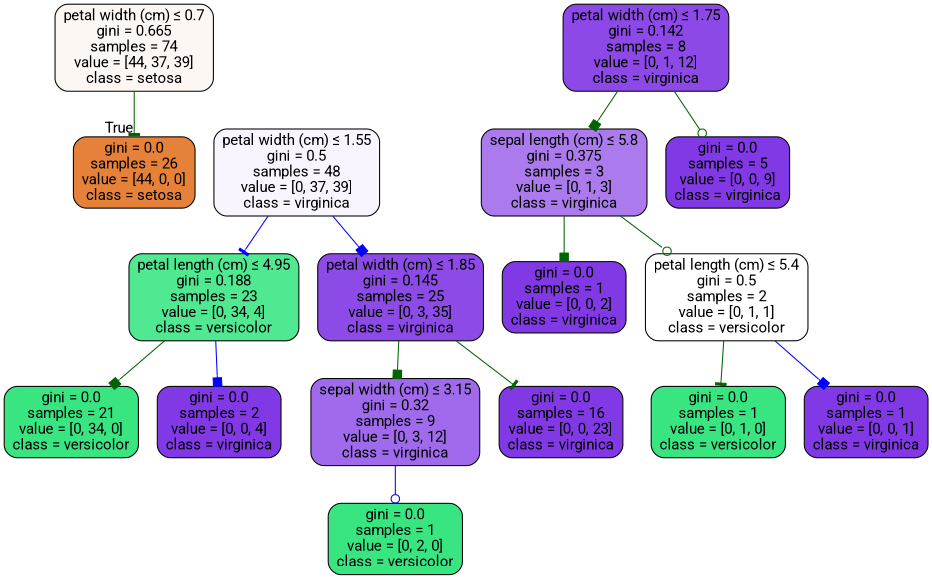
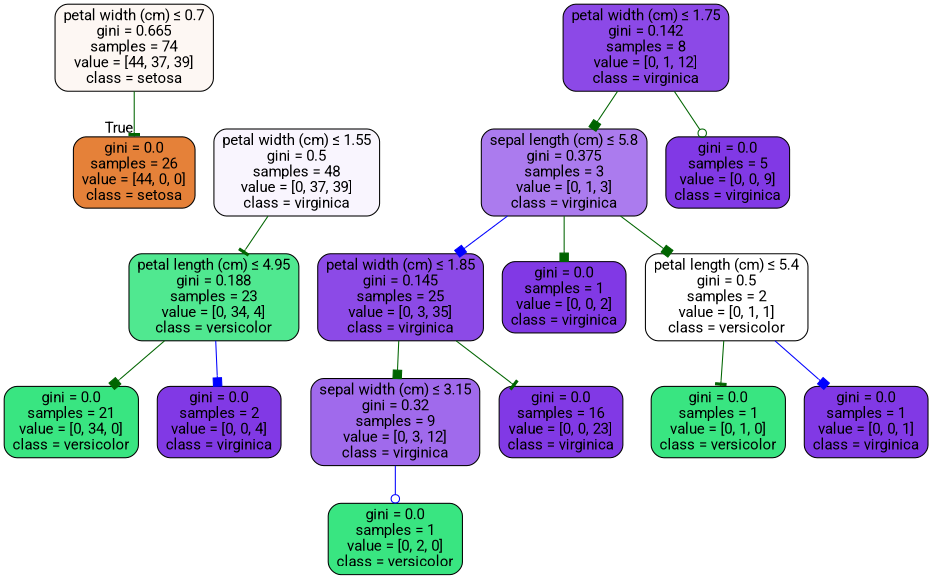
(345, 231) -> (487, 232)
(641, 232) -> (641, 232)
(257, 233) -> (257, 233)
